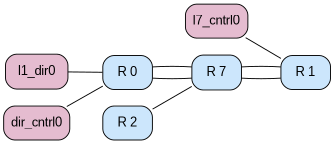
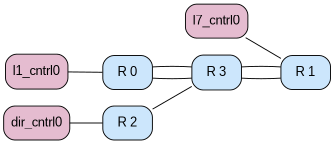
(37, 72) -> (37, 72)
(217, 73) -> (217, 73)
(85, 96) -> (86, 123)
